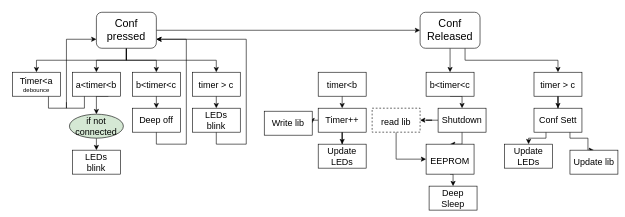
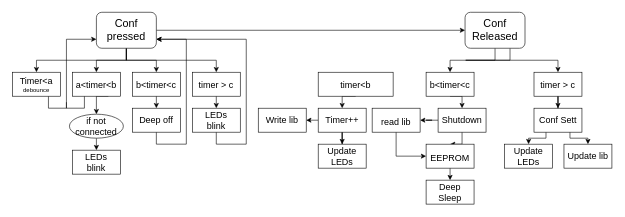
(450, 30) -> (495, 30)
(342, 84) -> (356, 84)
(396, 120) -> (396, 120)
(288, 123) -> (282, 120)
(96, 126) -> (96, 126)
(450, 159) -> (450, 156)
(594, 162) -> (588, 156)
(453, 198) -> (450, 192)
